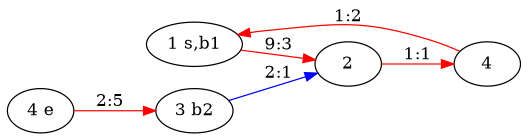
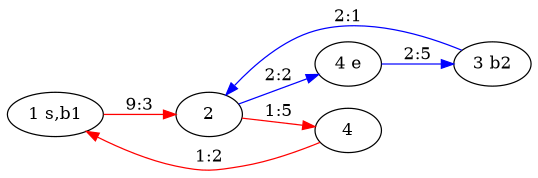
(418, 55) -> (279, 111)
none -> (273, 91)
(109, 111) -> (411, 64)
